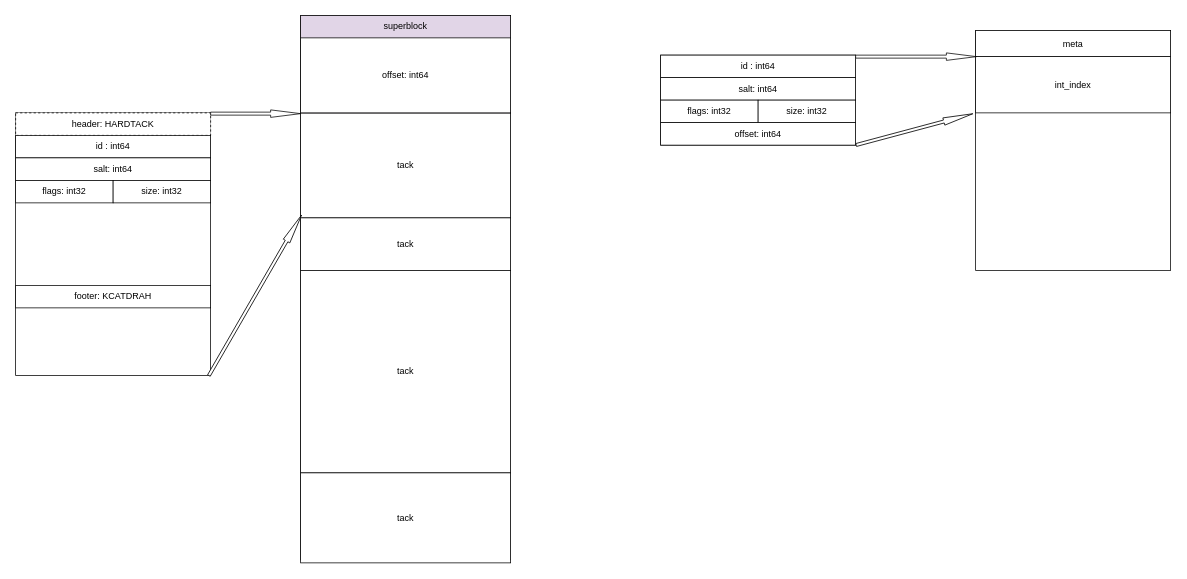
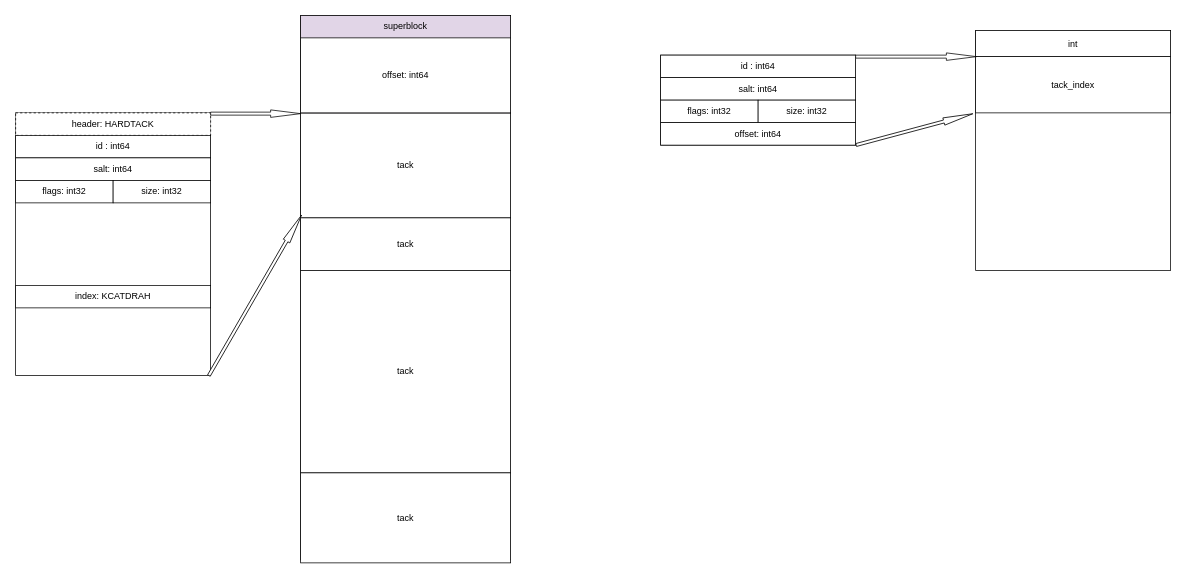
(1073, 44) -> (1073, 44)
(1073, 85) -> (1073, 85)
(113, 297) -> (113, 297)
